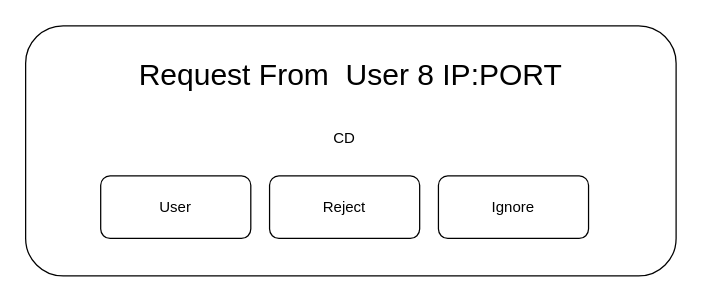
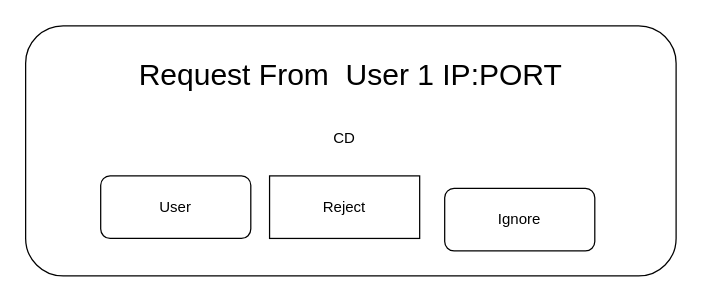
(351, 76) -> (351, 76)
(344, 207) -> (344, 207)
(513, 207) -> (519, 219)
